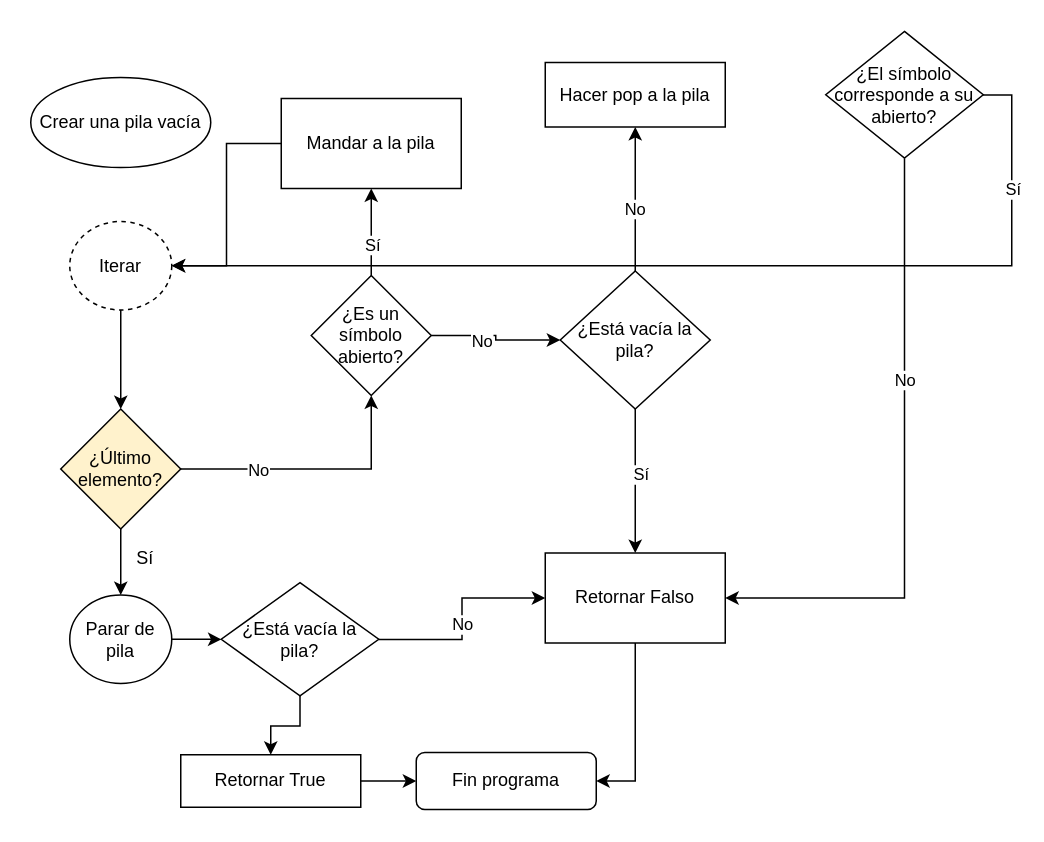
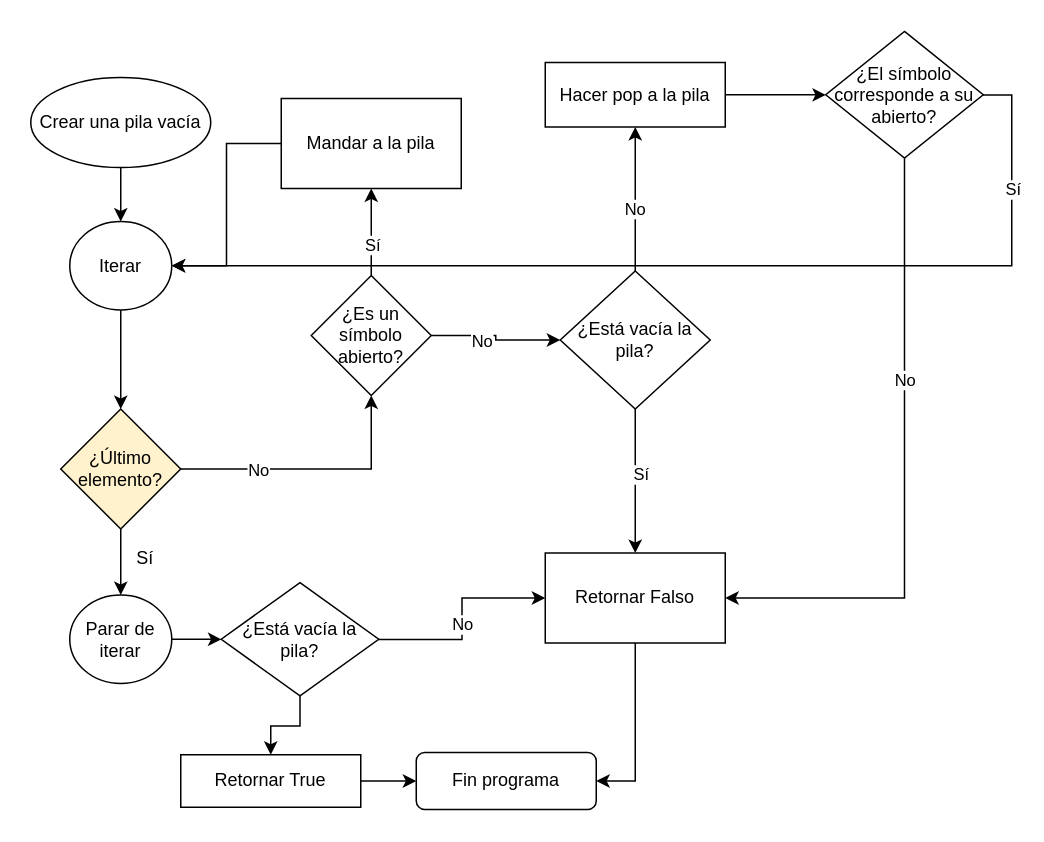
none -> (770, 95)
none -> (121, 195)
(121, 266) -> (121, 266)
(121, 640) -> (121, 640)
